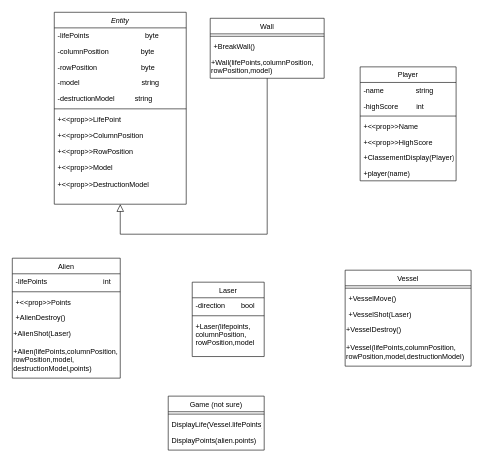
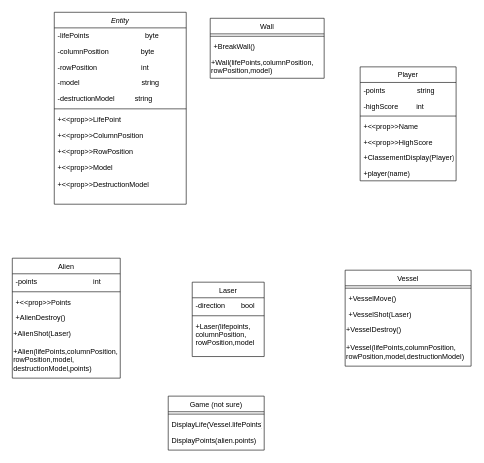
(132, 67) -> (129, 67)
(417, 91) -> (420, 91)
(260, 234) -> none
(97, 282) -> (90, 282)
